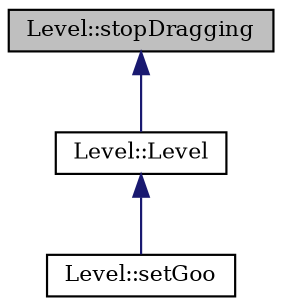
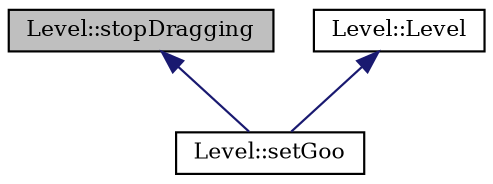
(141, 103) -> (214, 99)
